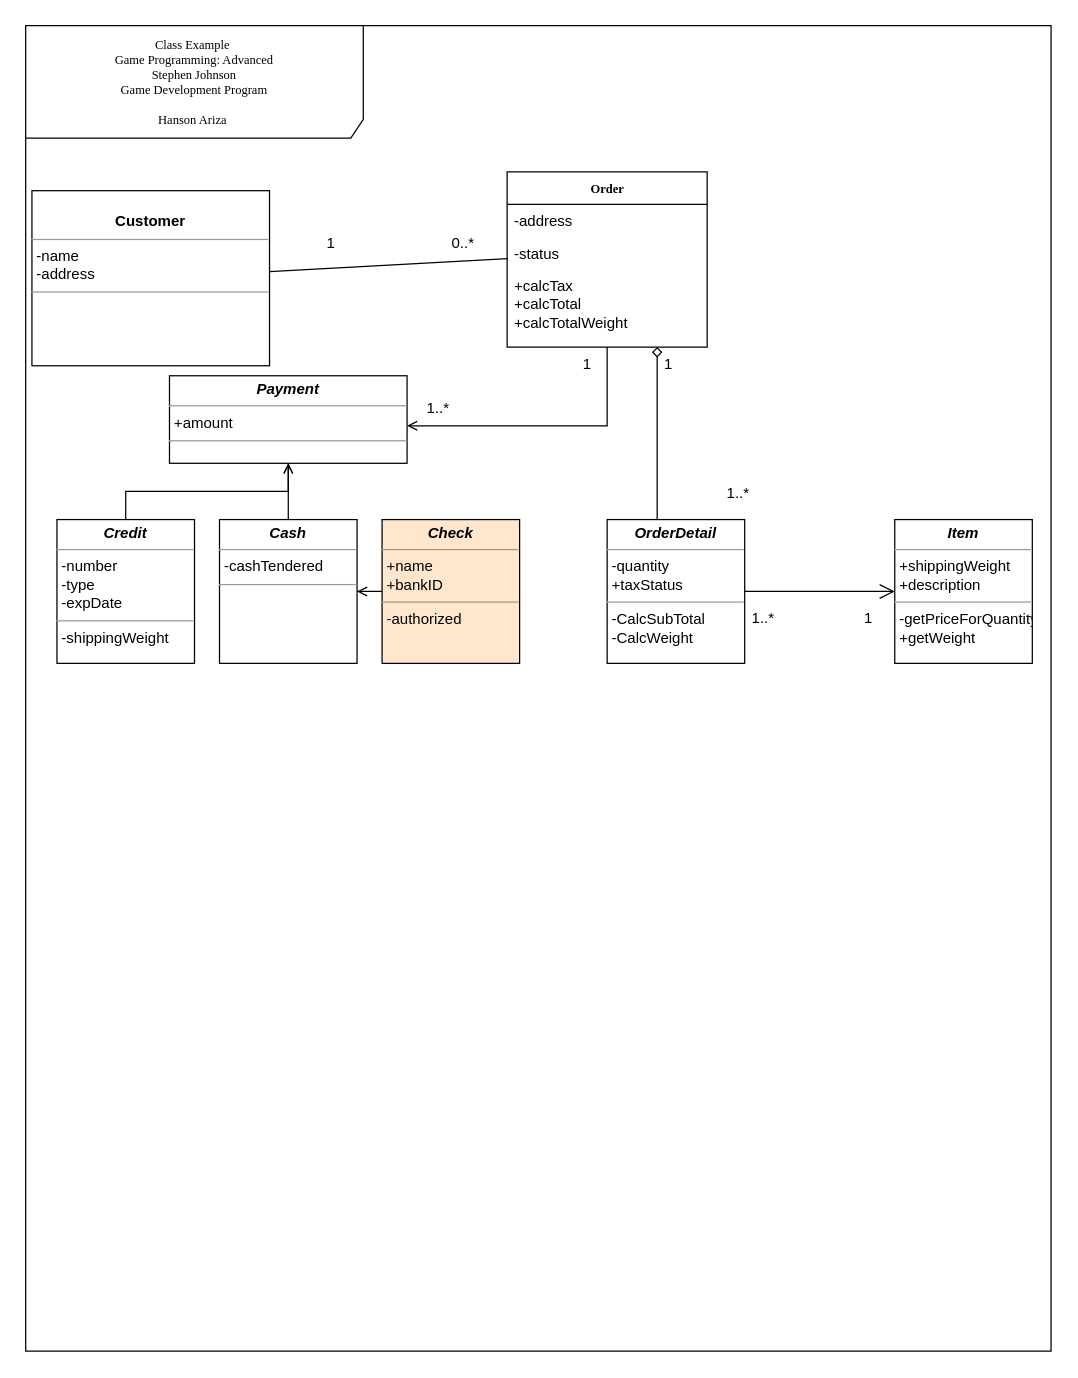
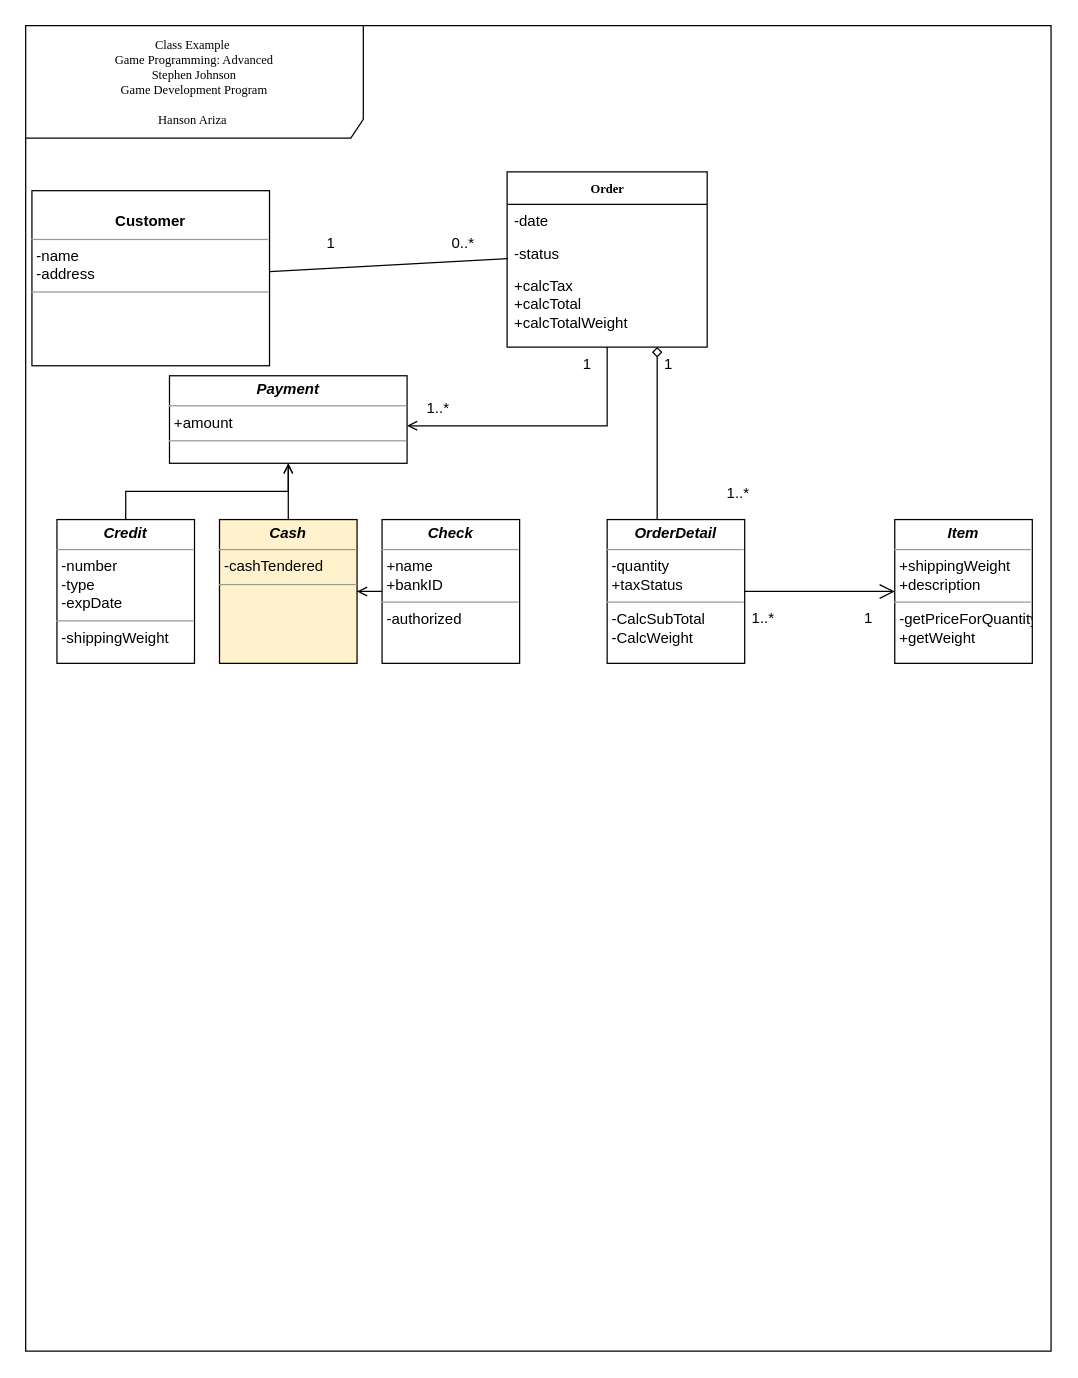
(548, 222) -> (535, 222)
(288, 591) -> (288, 591)
(451, 591) -> (451, 591)
